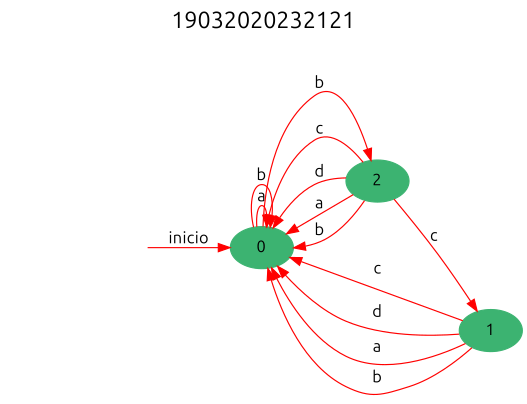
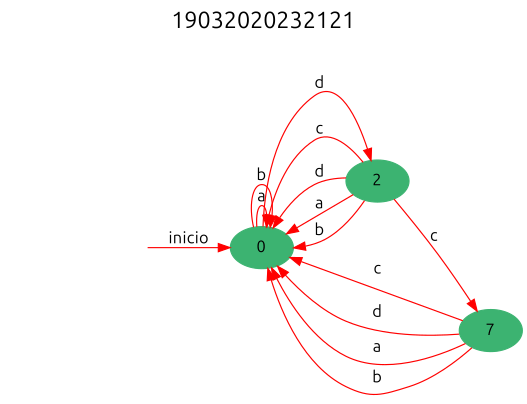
(320, 84) -> (320, 84)
(491, 331) -> (491, 331)
